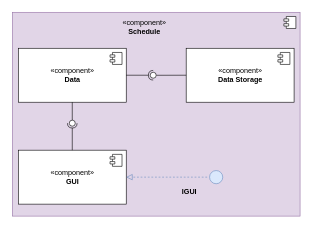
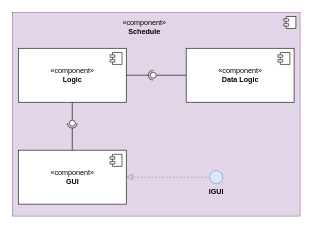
(73, 75) -> (73, 75)
(241, 75) -> (241, 75)
(189, 192) -> (216, 192)
